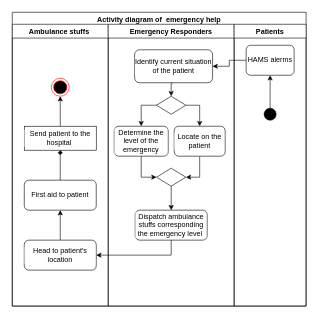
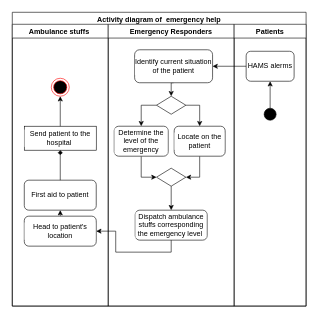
(270, 60) -> (270, 66)
(60, 255) -> (60, 231)
